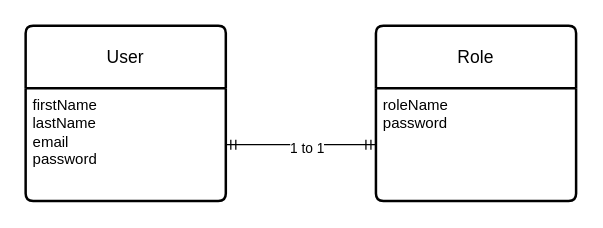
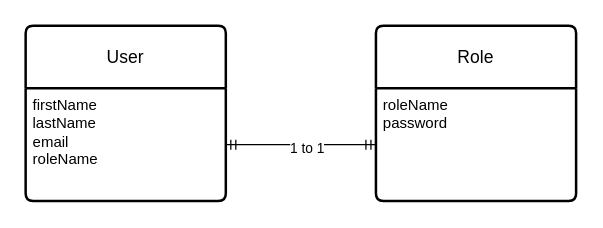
(69, 133) -> (69, 133)
